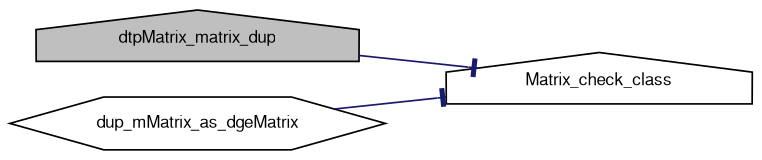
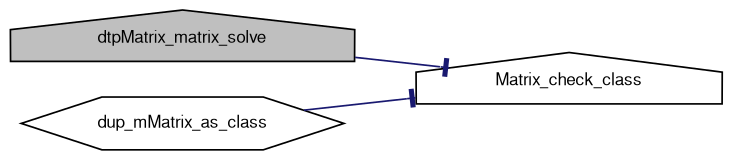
(198, 38) -> (183, 38)
(198, 123) -> (183, 123)
